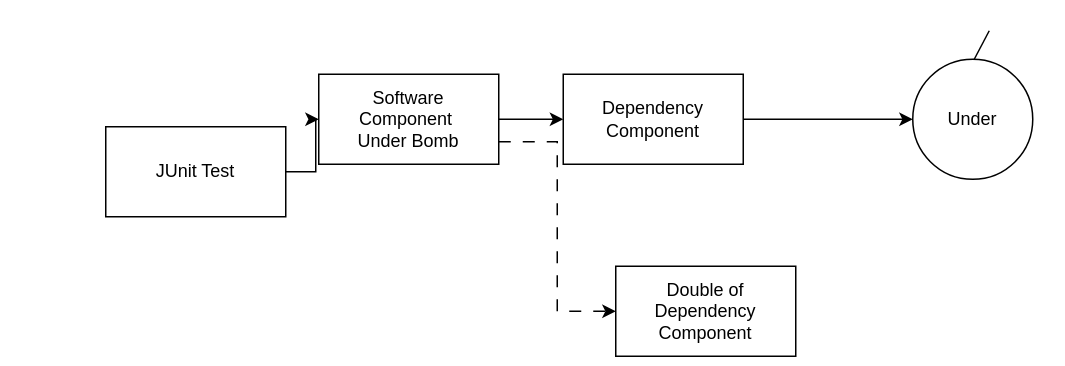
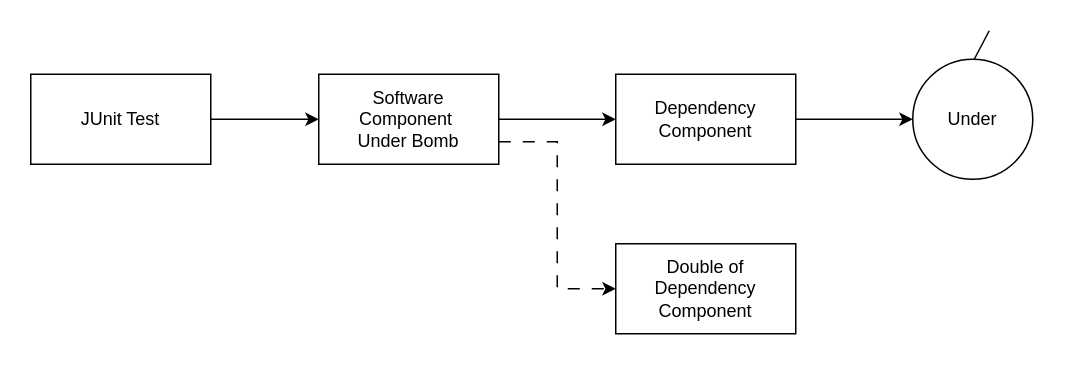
(653, 119) -> (706, 119)
(196, 172) -> (121, 119)
(706, 311) -> (706, 289)
